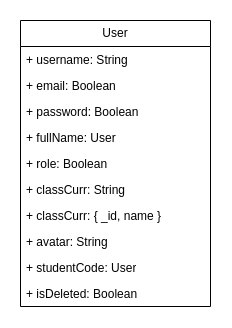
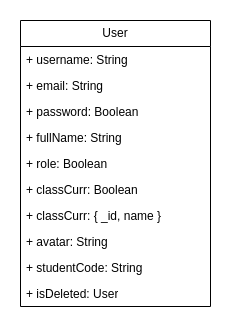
(71, 87) -> (68, 87)
(72, 139) -> (78, 139)
(83, 191) -> (86, 191)
(86, 269) -> (91, 269)
(84, 295) -> (76, 295)
